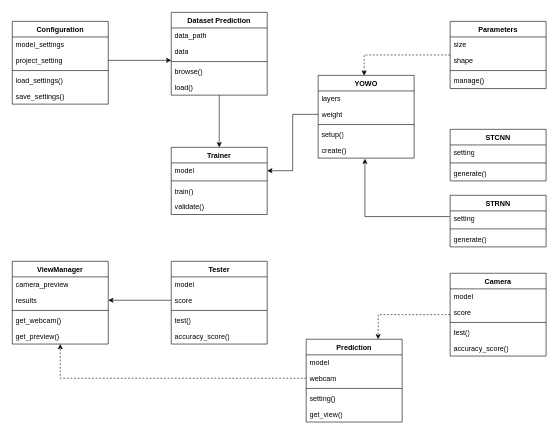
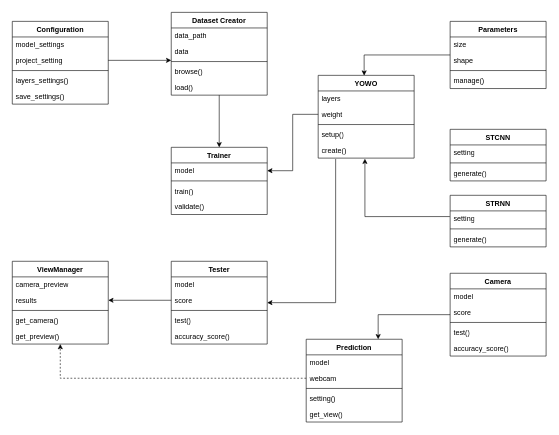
(219, 21) -> (219, 21)
(399, 55) -> (399, 55)
(44, 81) -> (48, 81)
none -> (336, 263)
(404, 315) -> (404, 315)
(40, 321) -> (40, 321)
